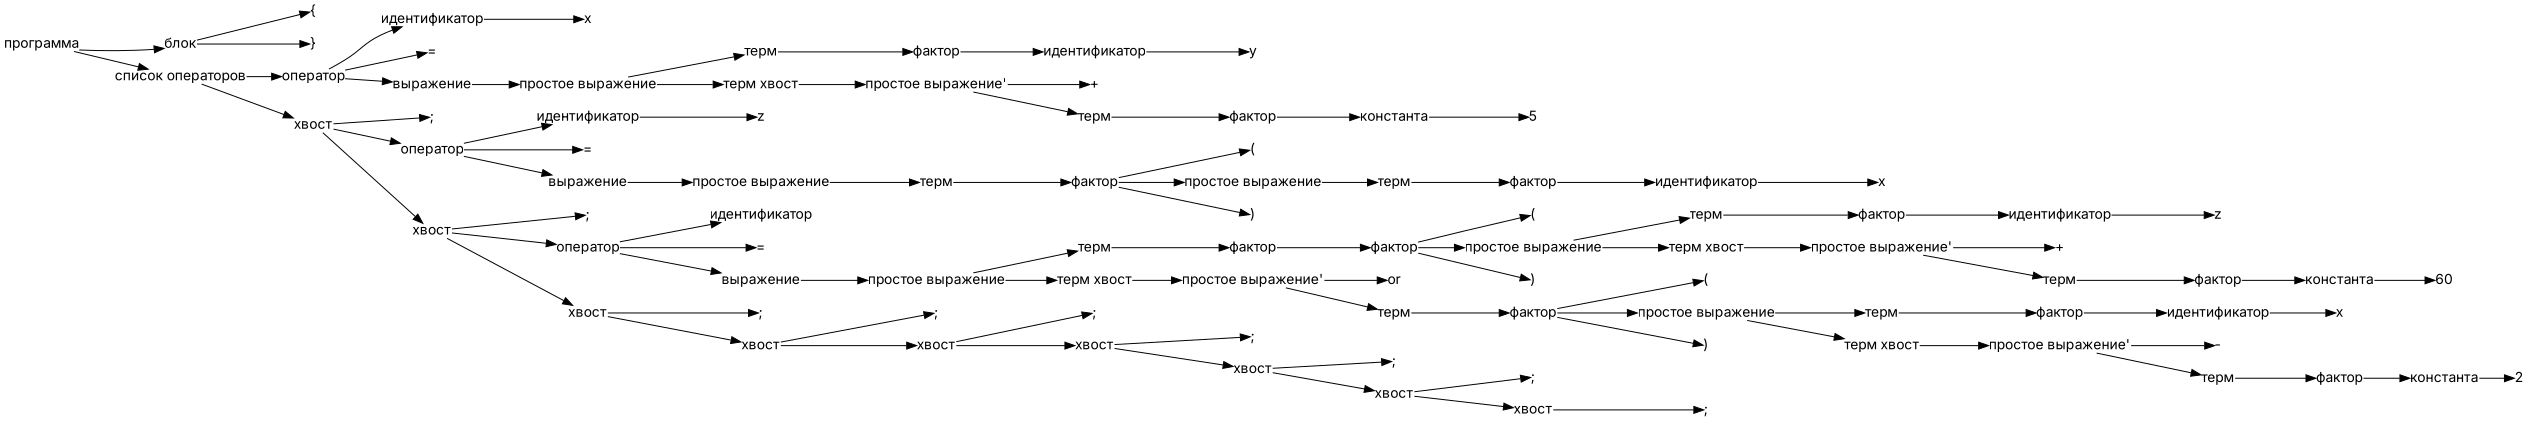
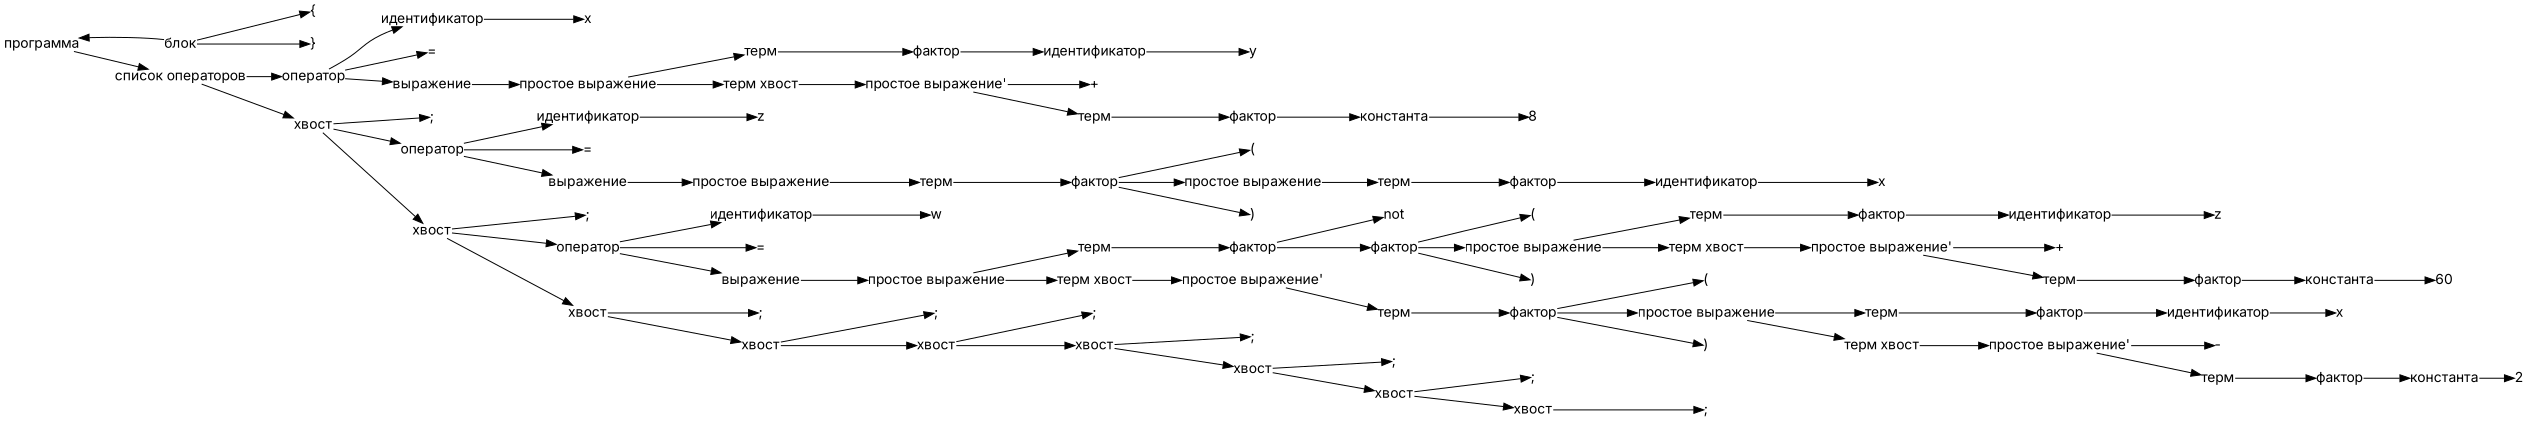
(117, 51) -> (127, 38)
(1533, 117) -> (1533, 117)
none -> (936, 215)
none -> (1394, 215)
(1394, 280) -> none
